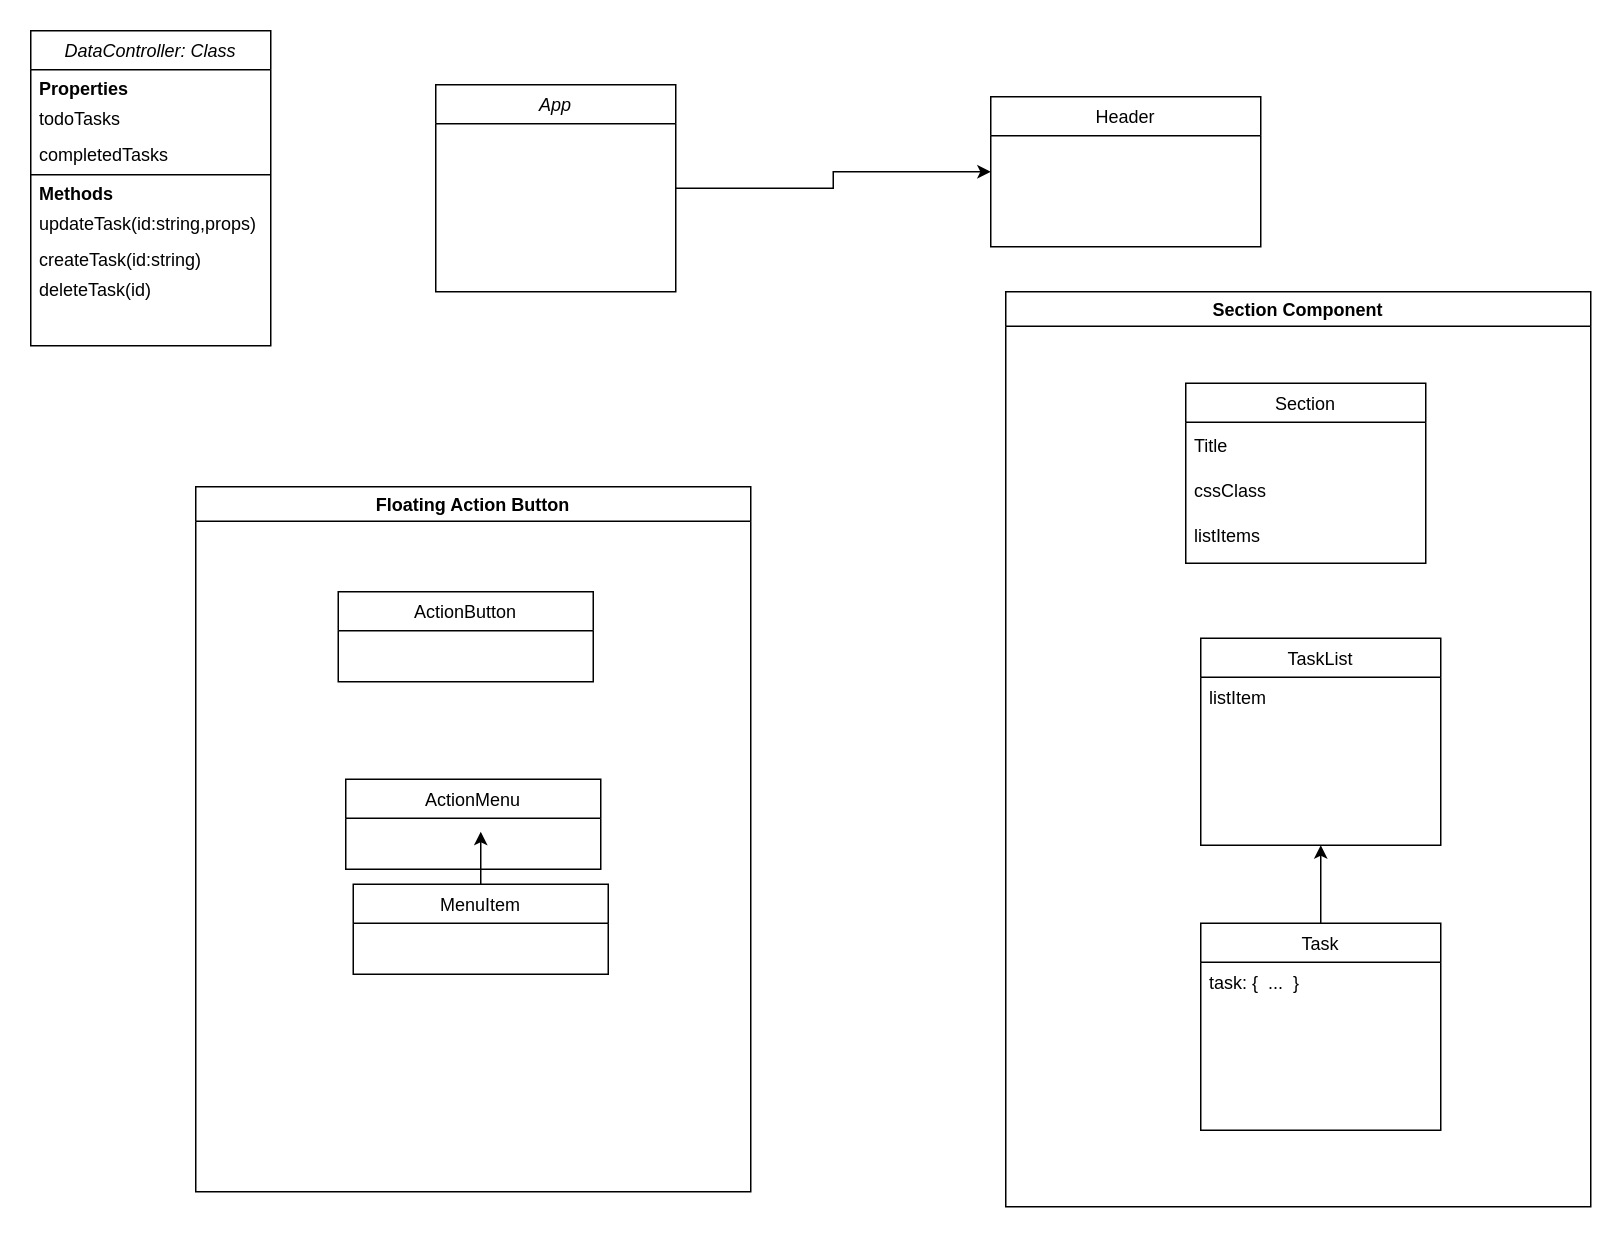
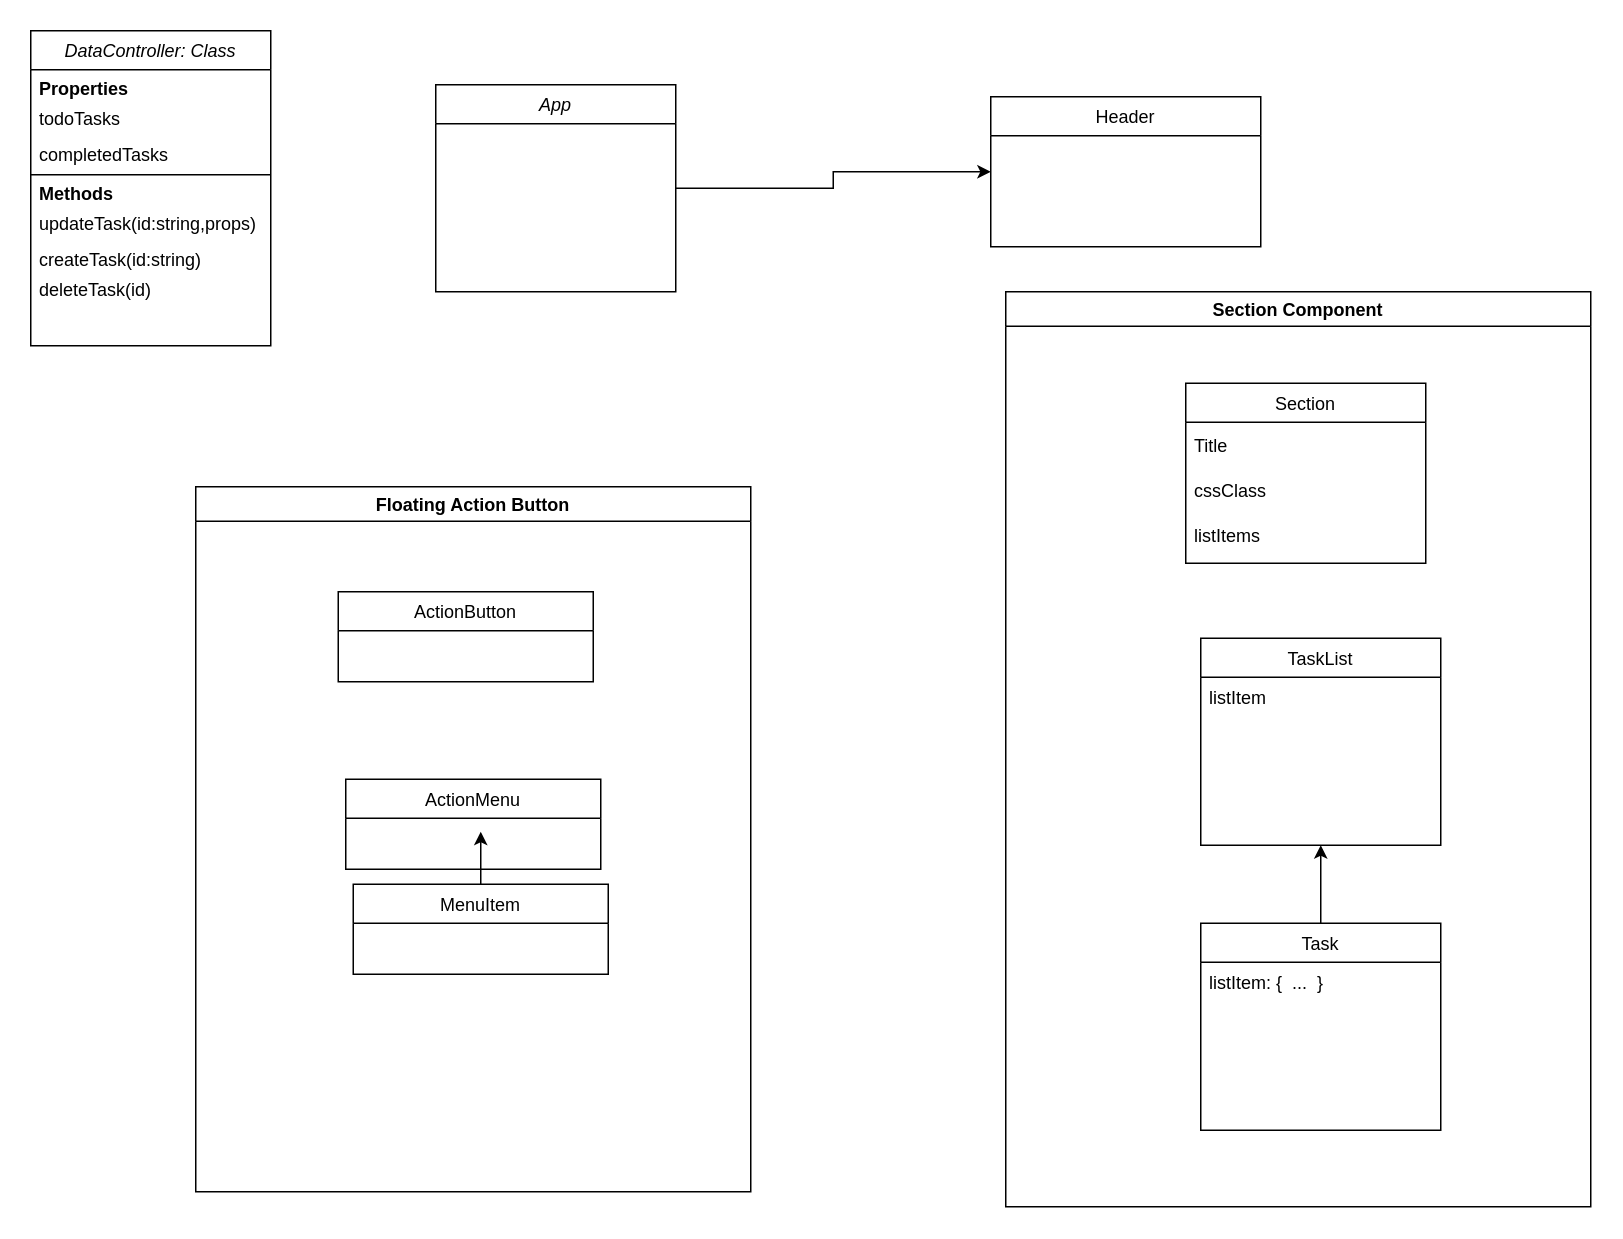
(1268, 983) -> (1284, 983)
